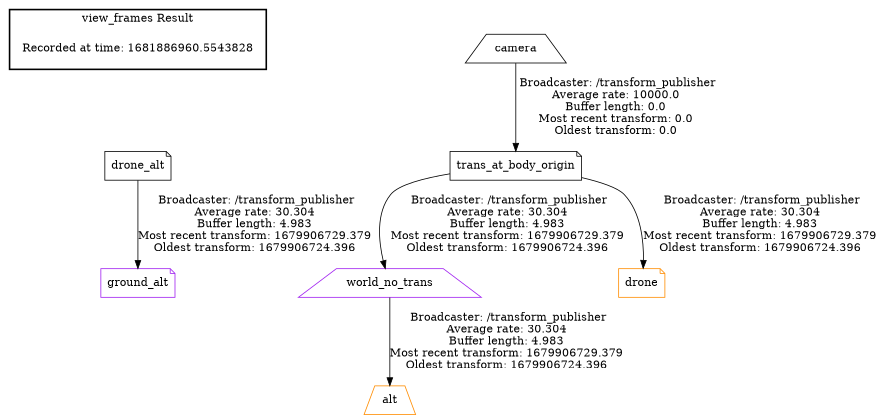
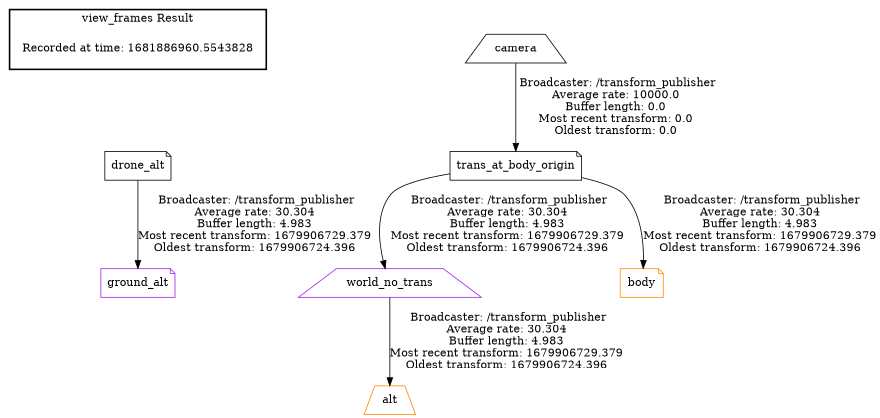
(642, 283) -> (642, 283)
